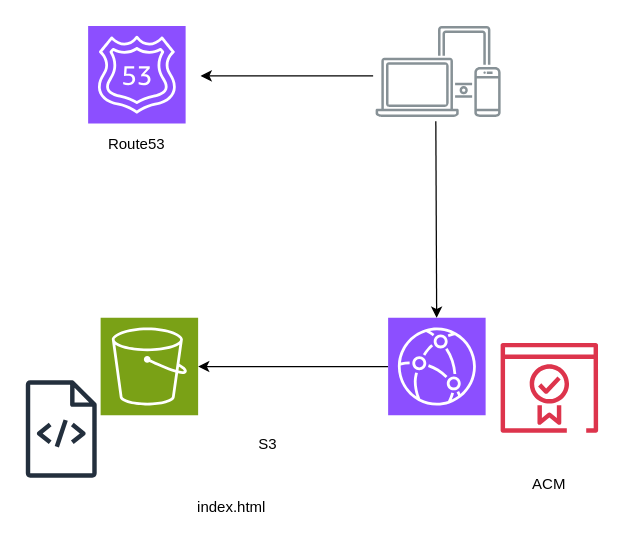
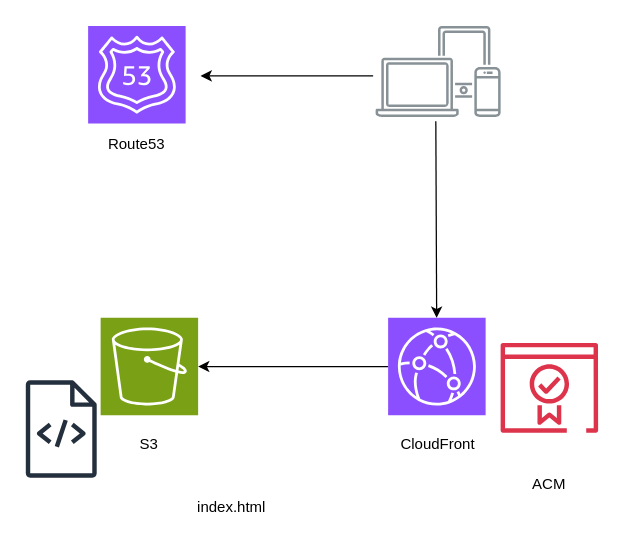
(268, 444) -> (149, 444)
none -> (438, 444)
